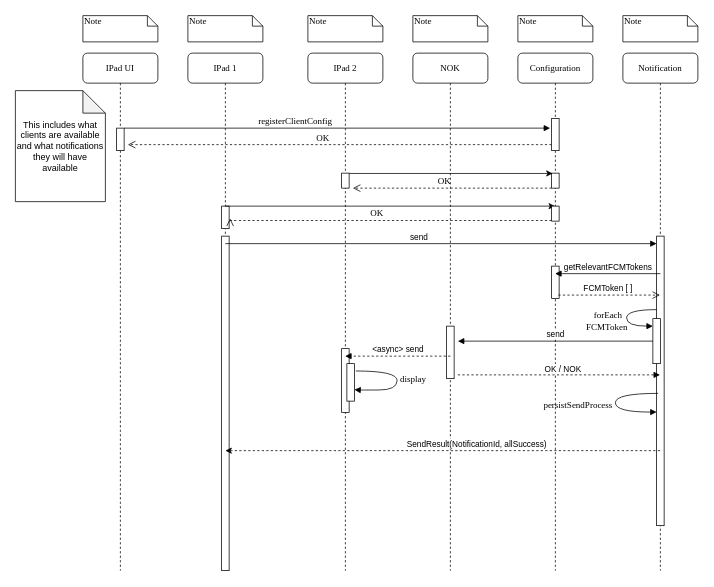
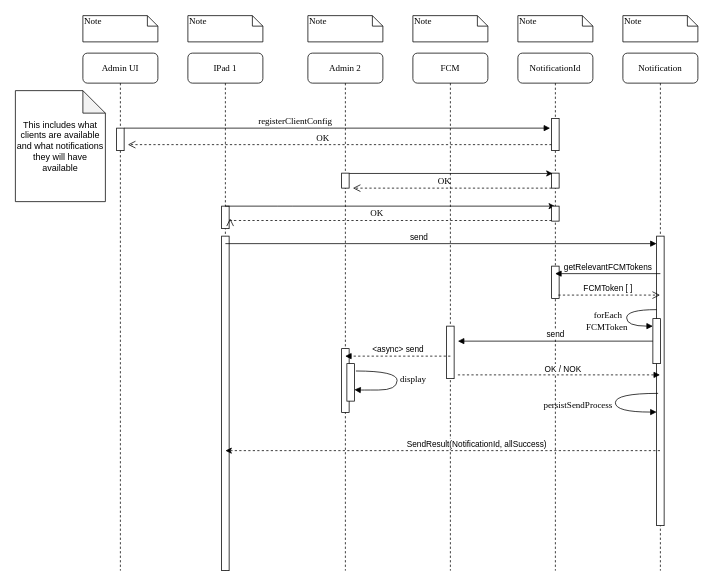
(120, 68) -> (120, 68)
(345, 68) -> (345, 68)
(450, 68) -> (450, 68)
(555, 68) -> (555, 68)
